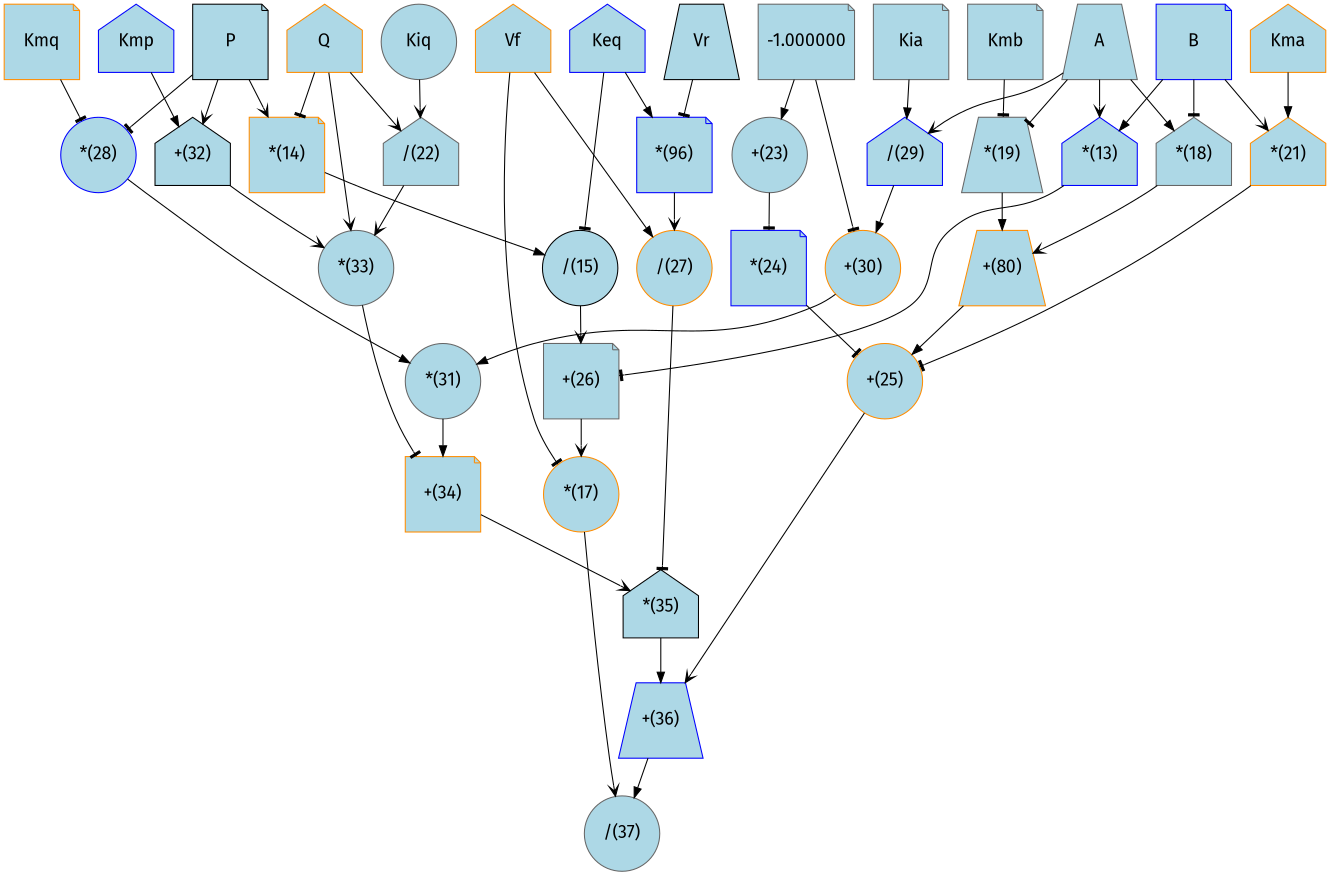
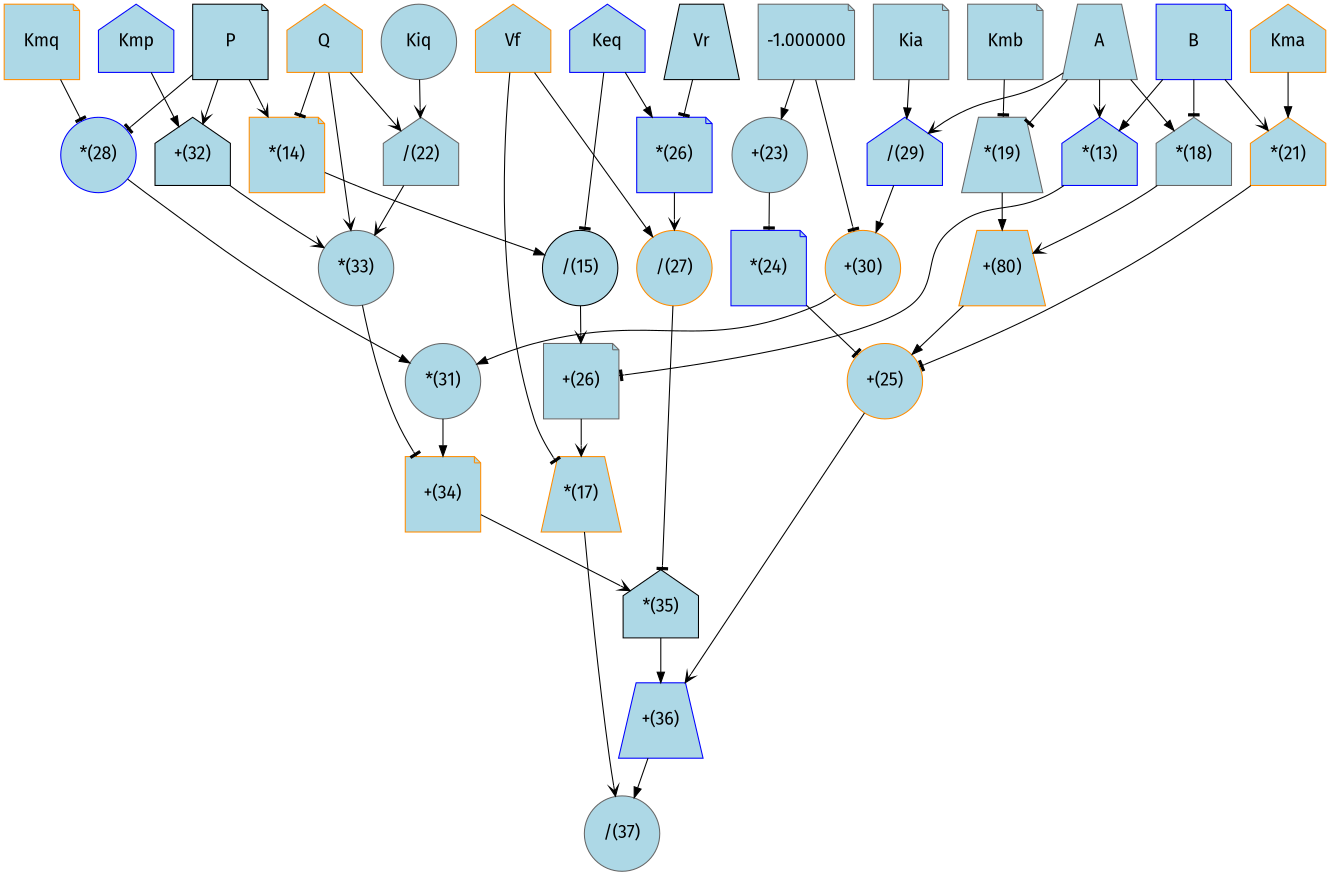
(674, 155) -> (674, 155)
(581, 494) -> (581, 494)
